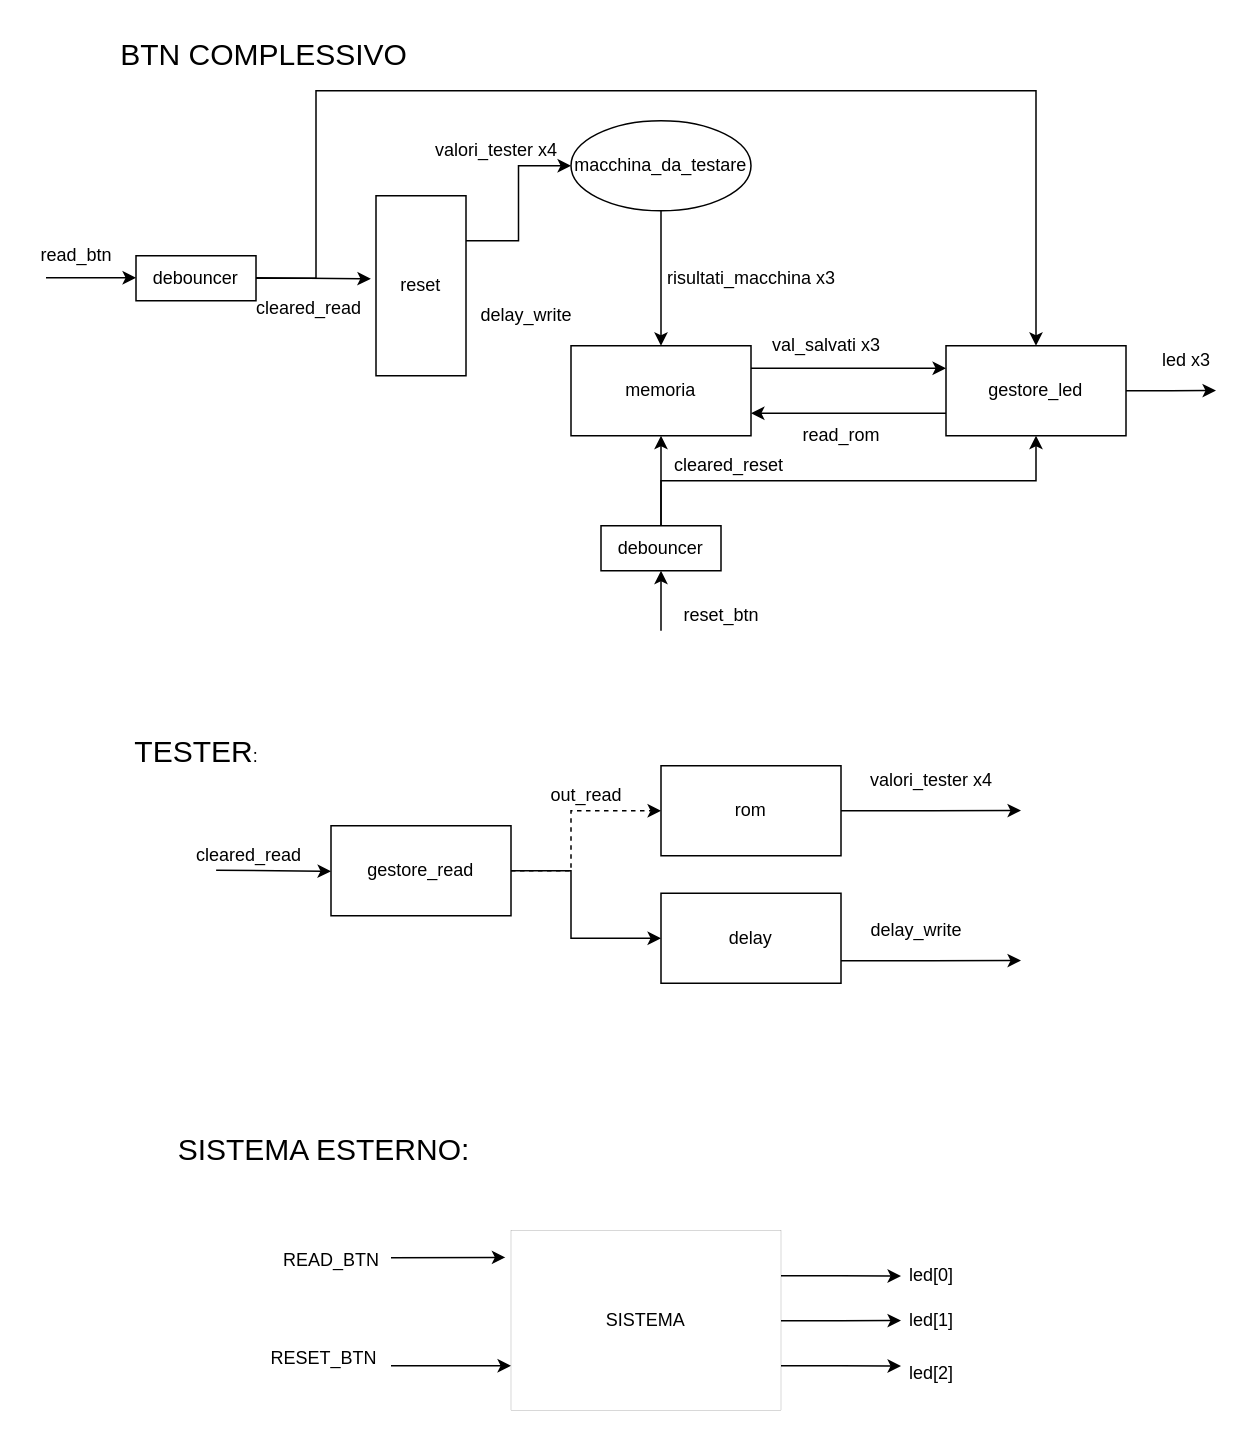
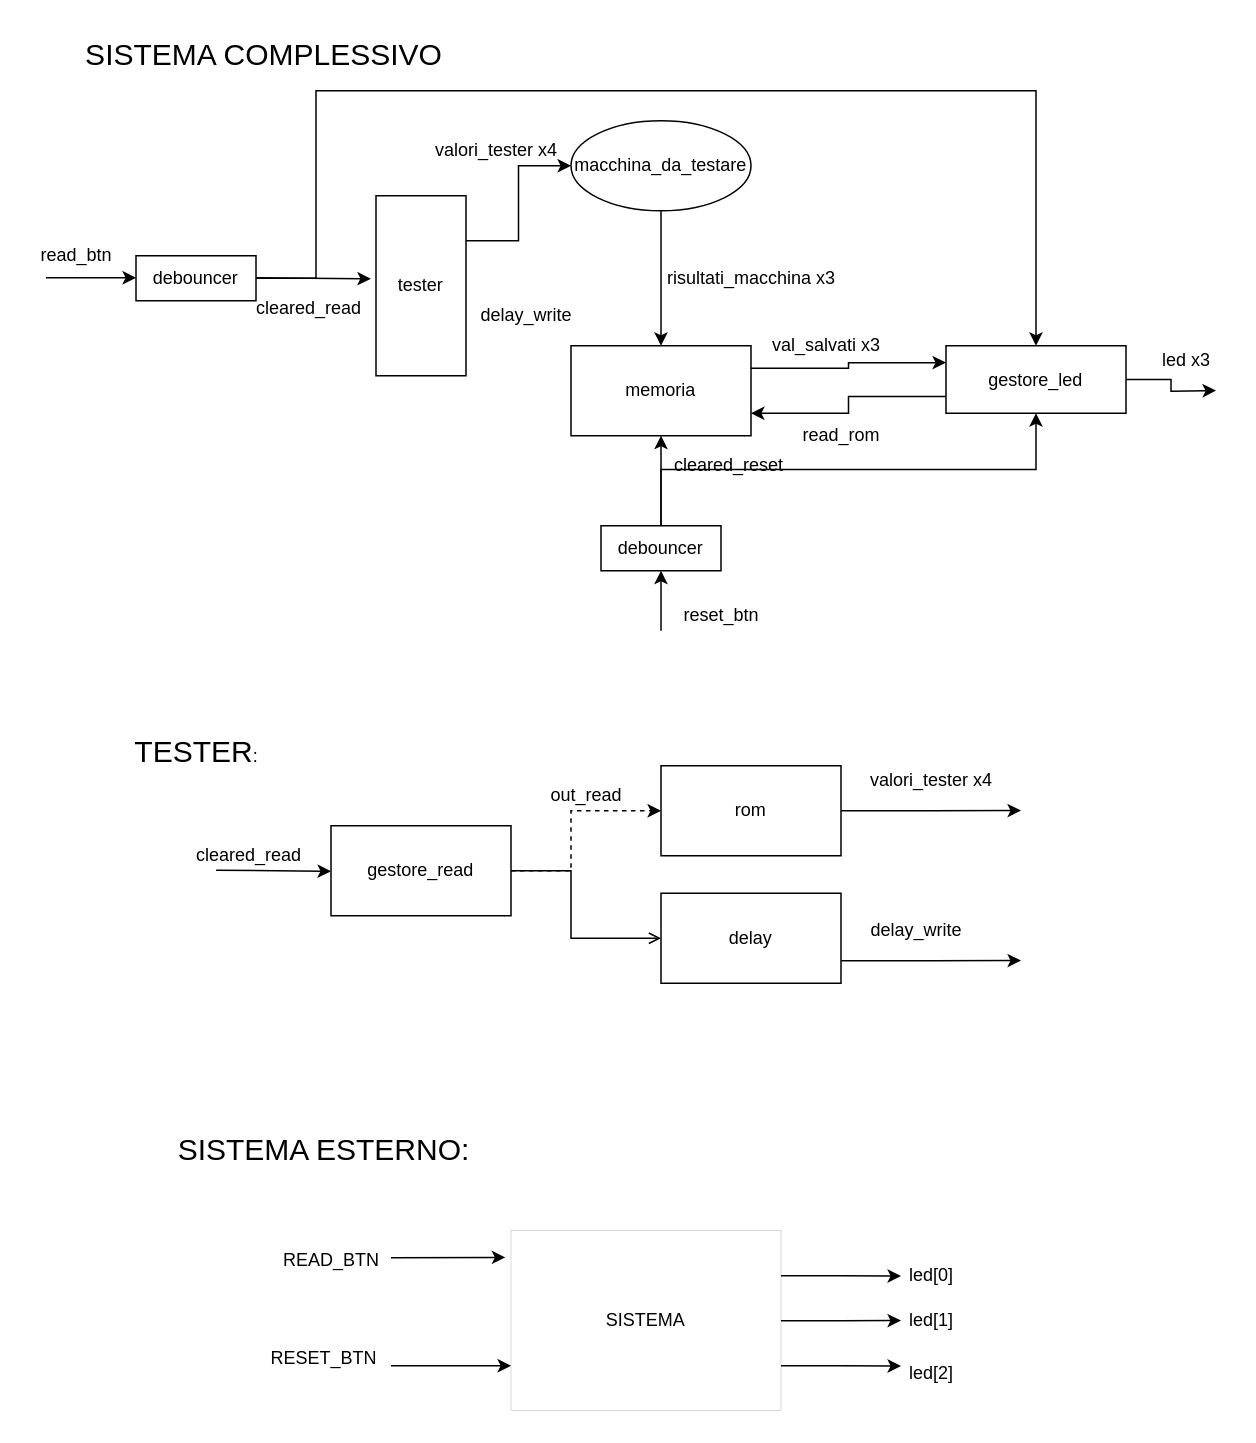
(264, 53) -> (264, 53)
(421, 286) -> (421, 286)
(1036, 391) -> (1036, 380)
(649, 938) -> (652, 938)
